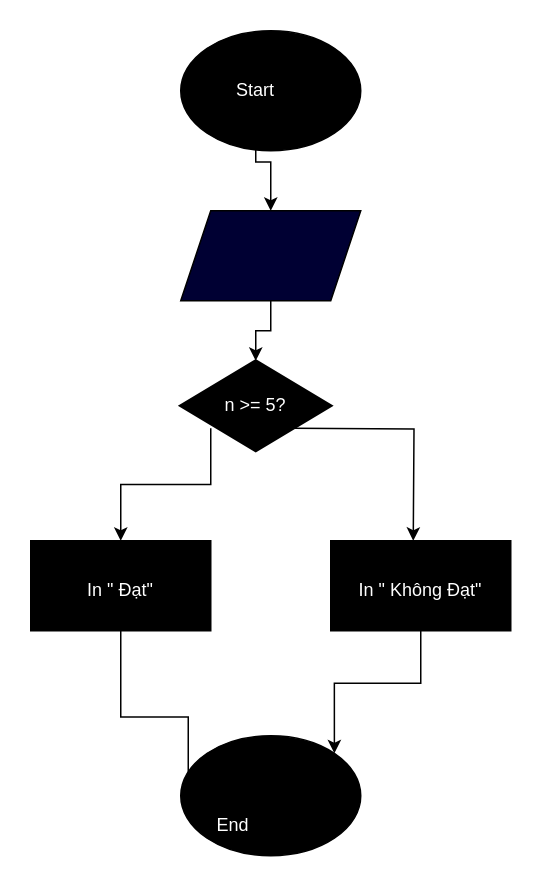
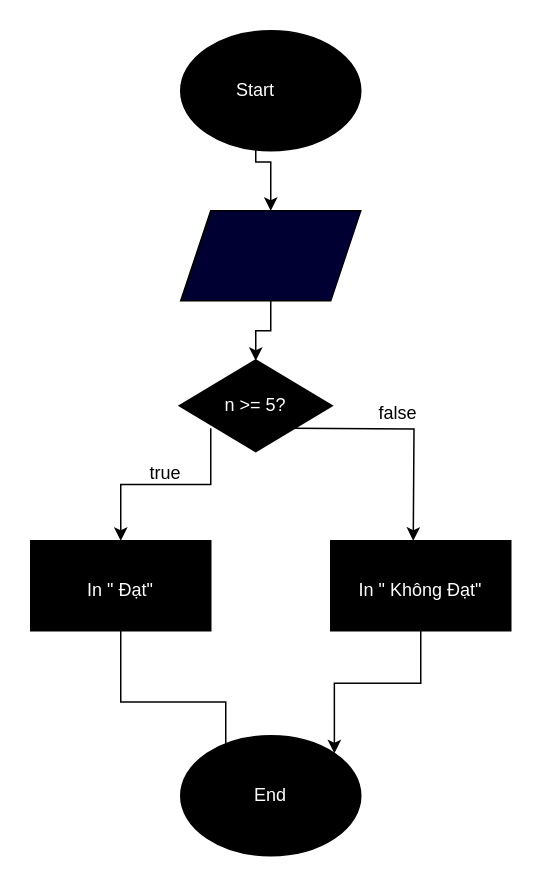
none -> (398, 413)
none -> (166, 473)
(233, 826) -> (271, 796)
